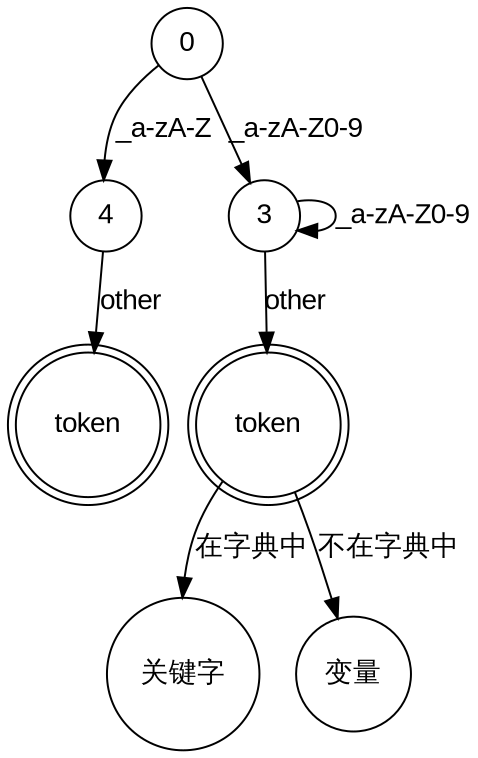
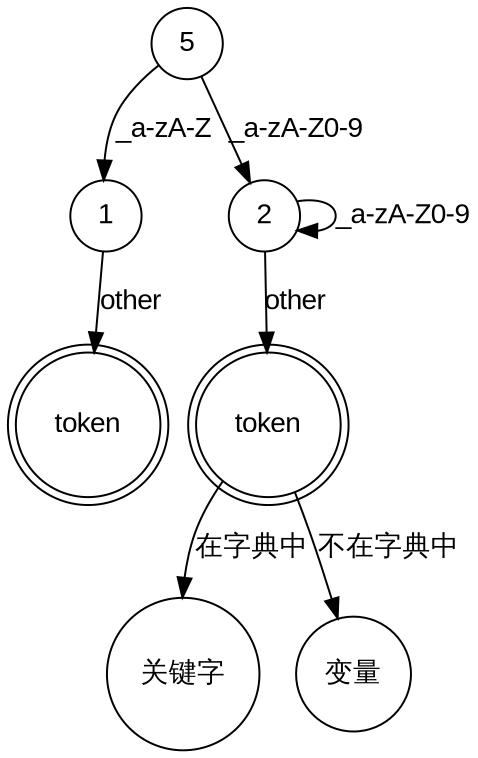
(187, 44) -> (187, 44)
(106, 216) -> (106, 216)
(264, 216) -> (264, 216)
